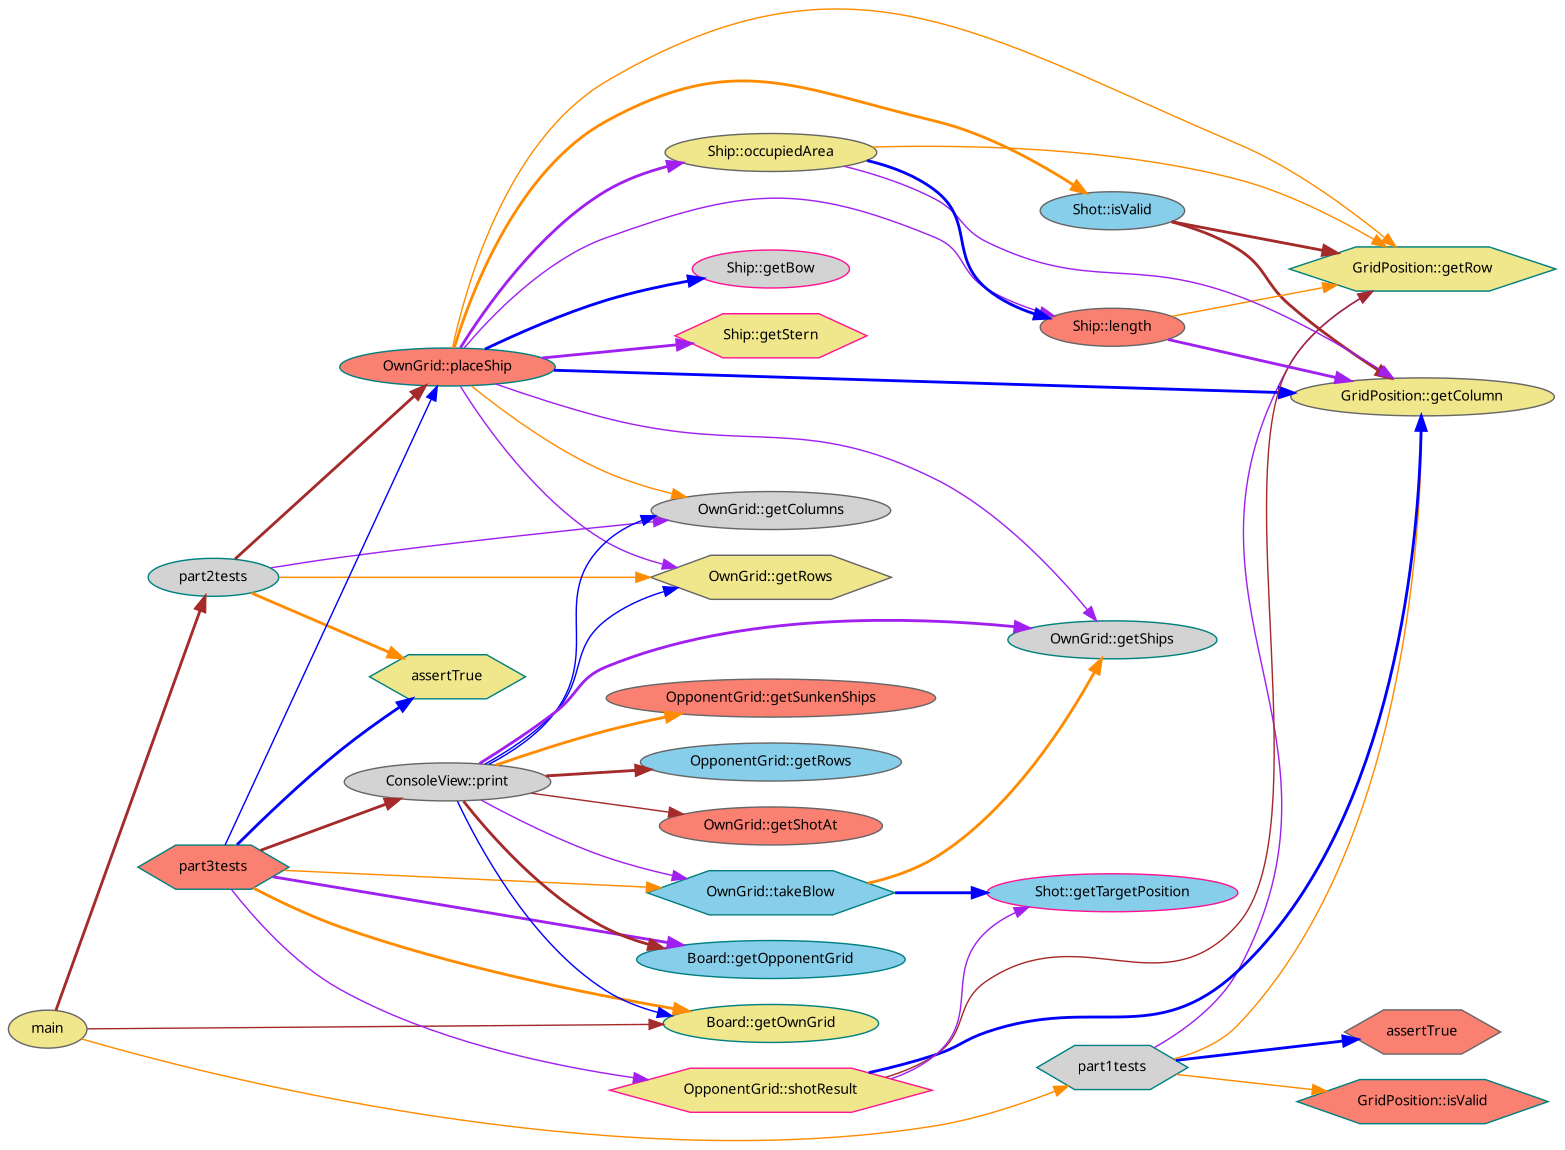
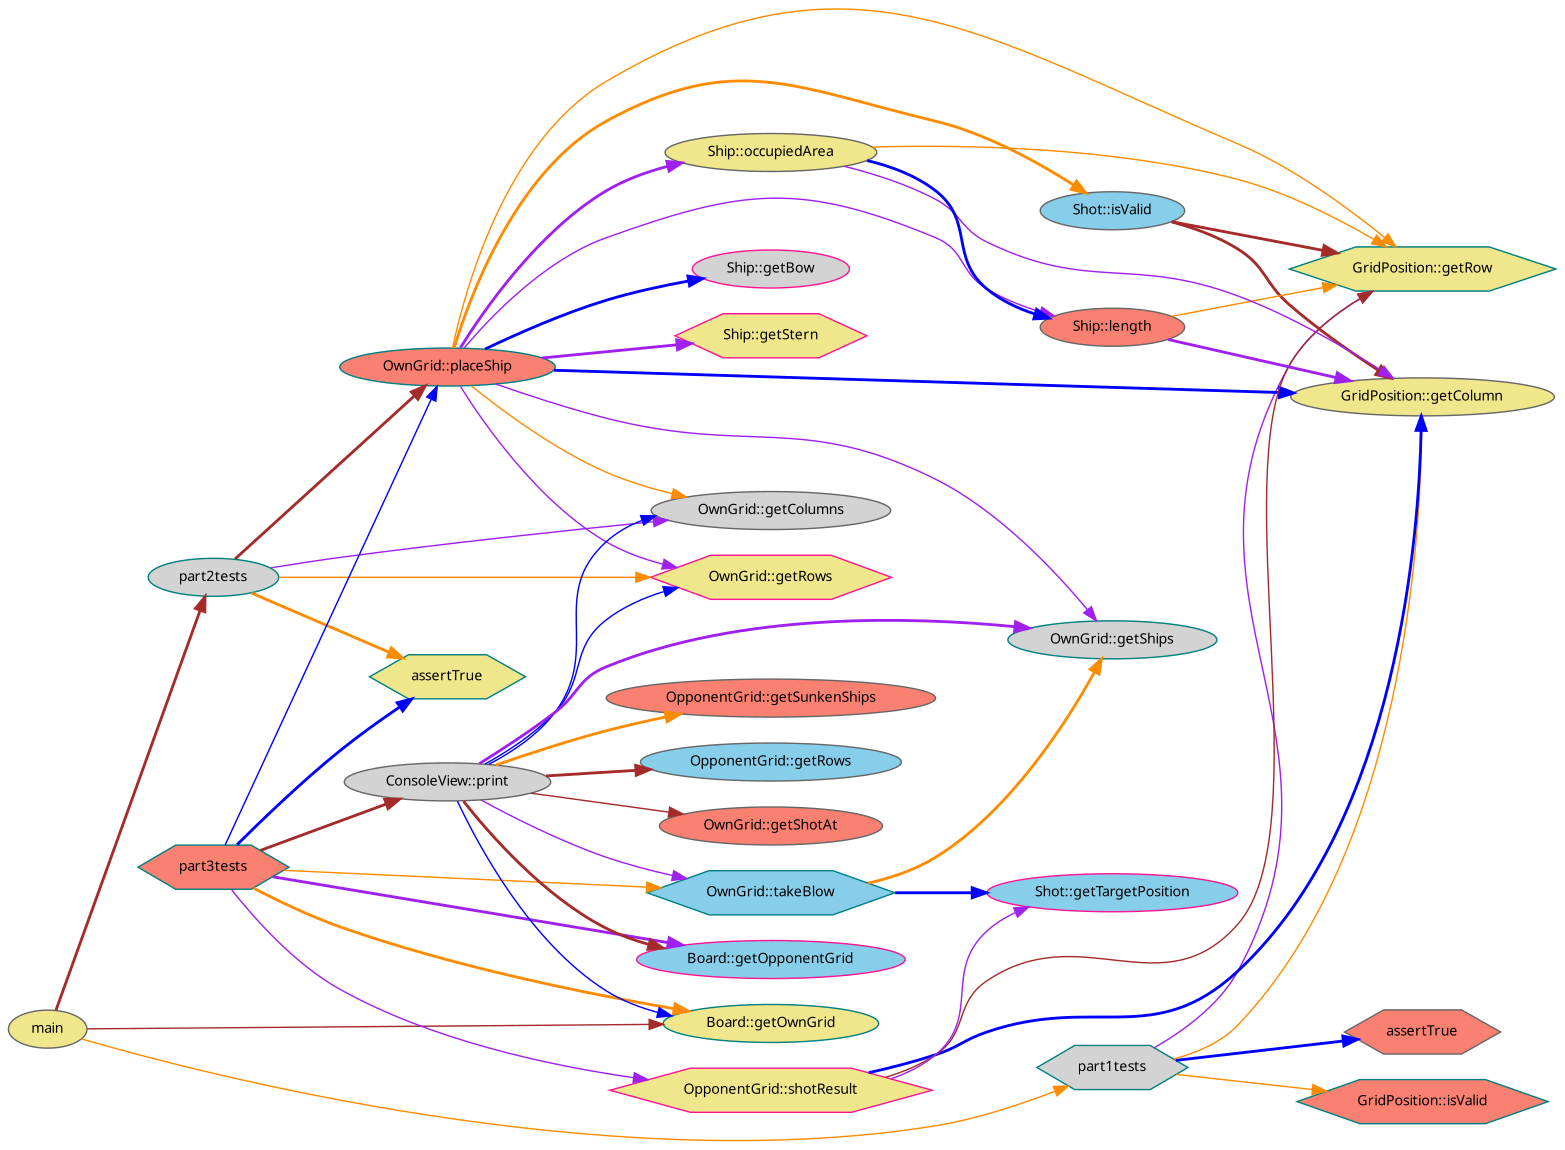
(771, 577) -> (771, 577)
(771, 960) -> (771, 960)
